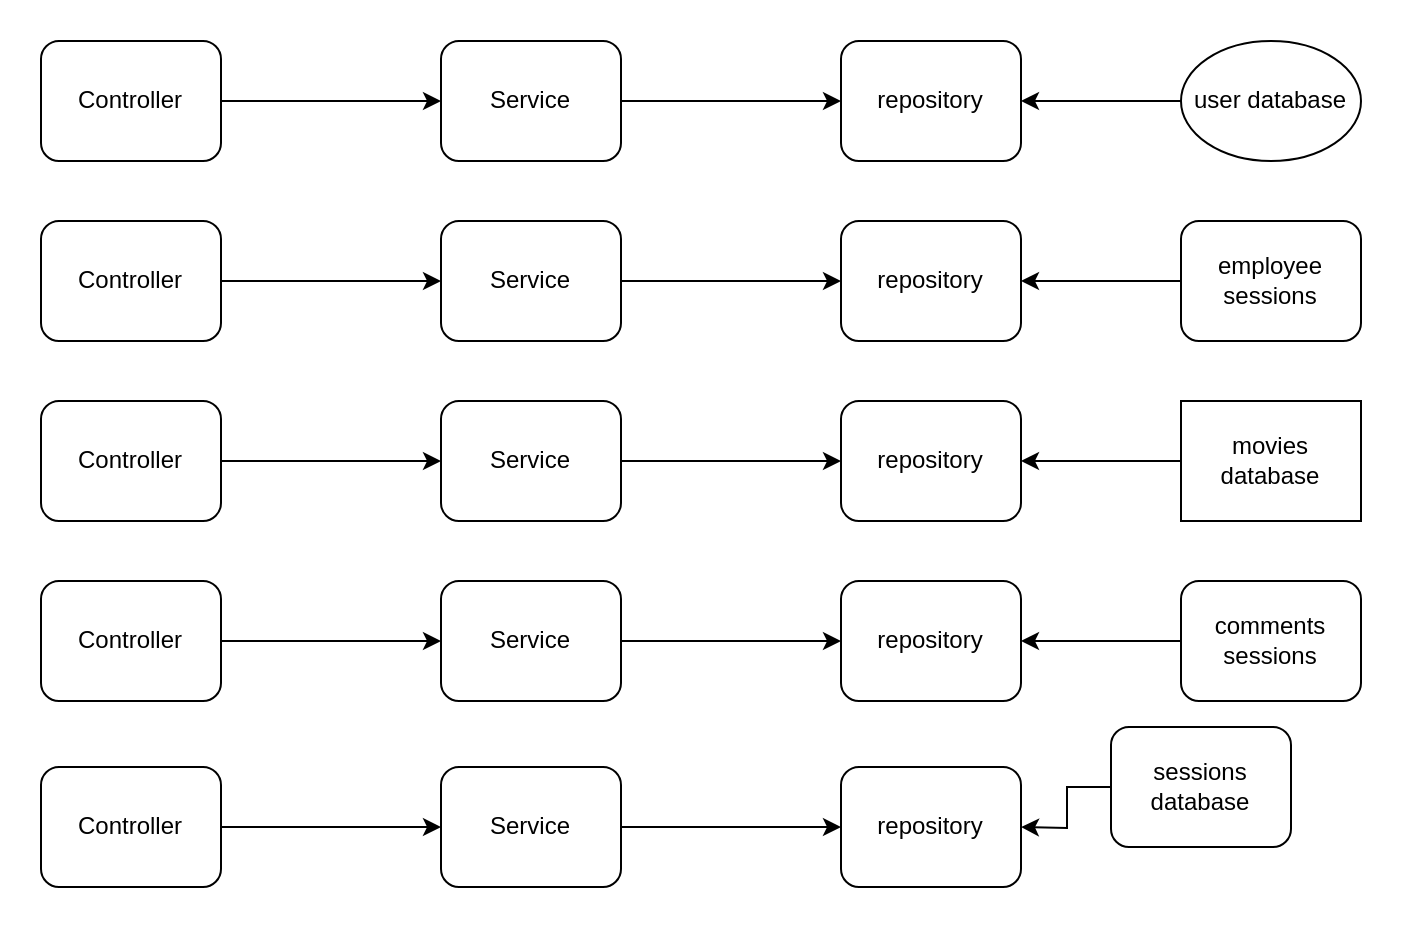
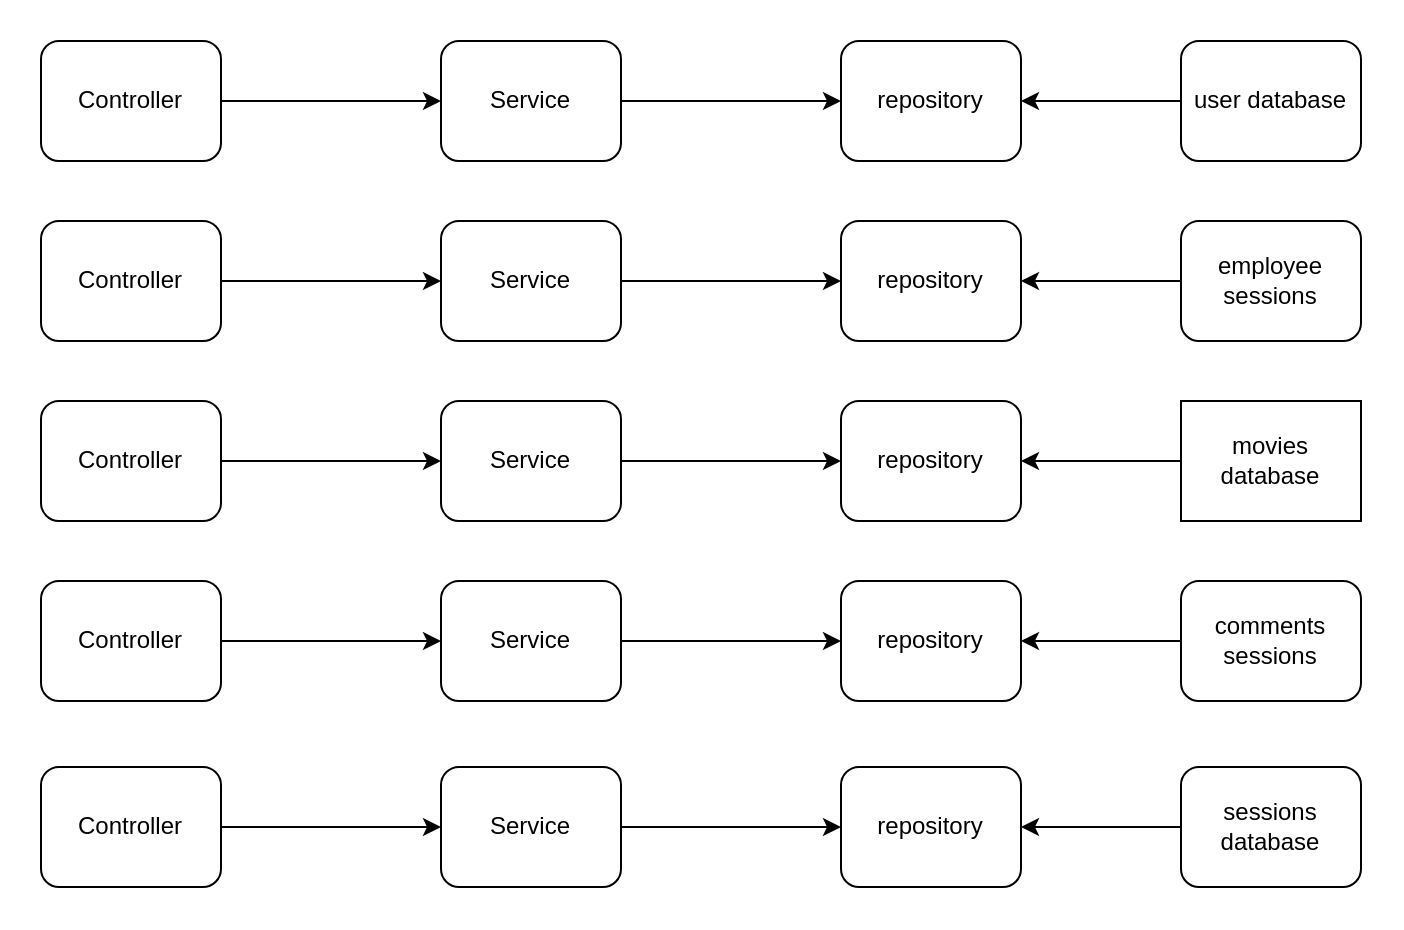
(1271, 101) -> (1271, 101)
(1201, 787) -> (1271, 827)
